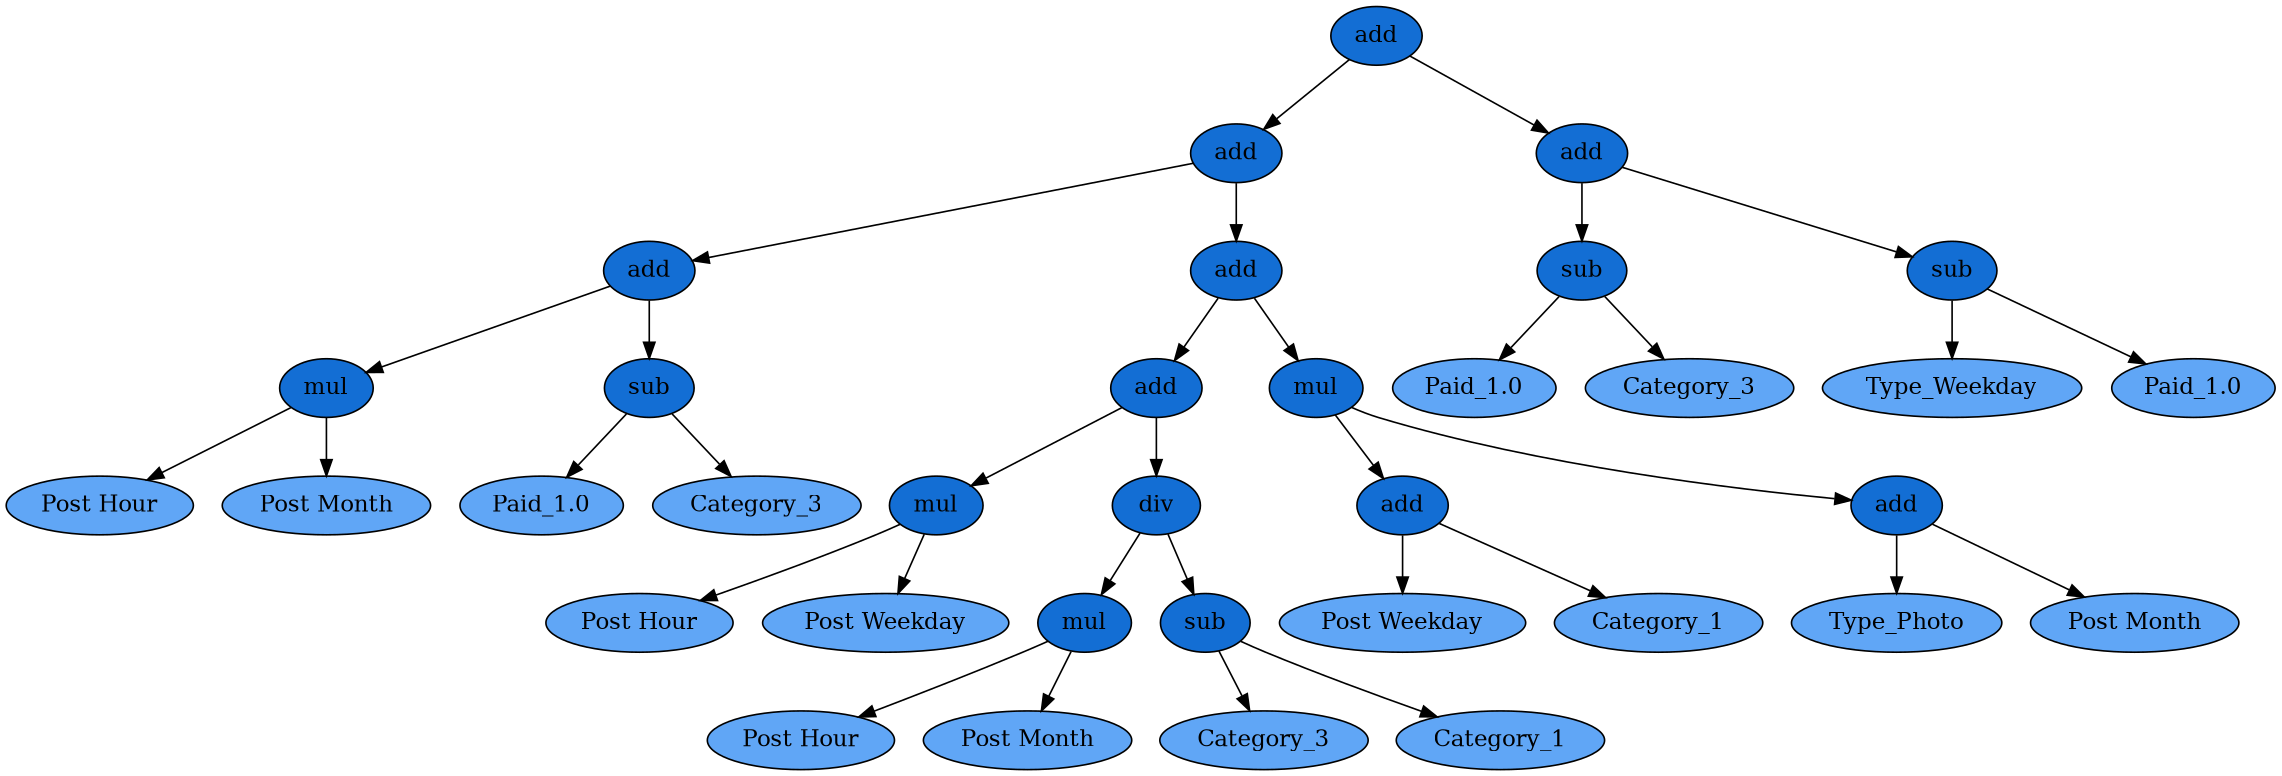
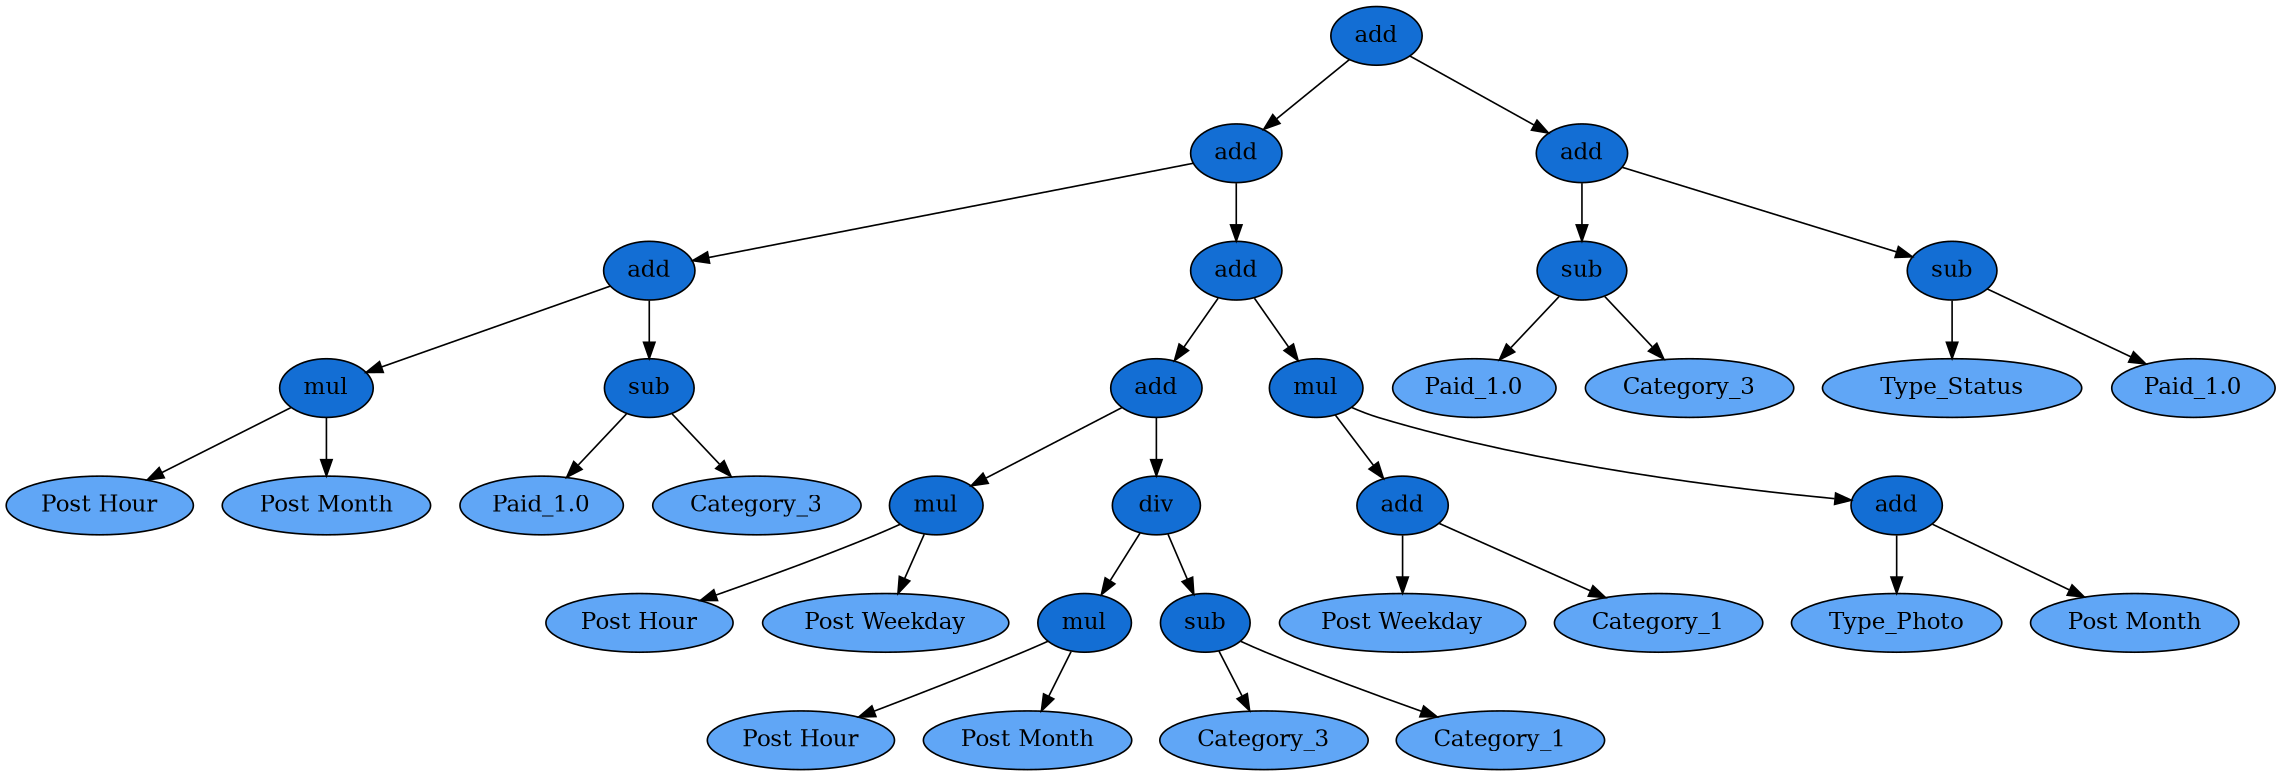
(1952, 388) -> (1952, 388)
